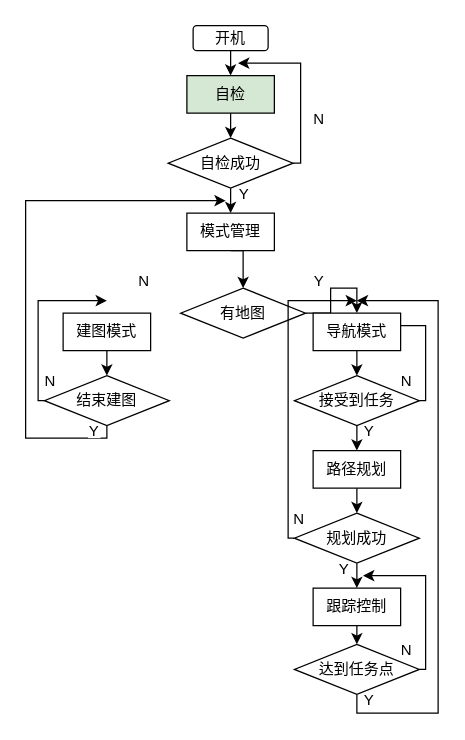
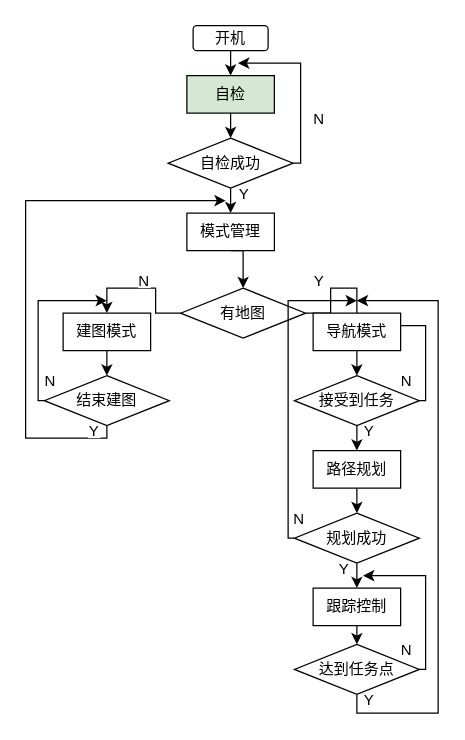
none -> (148, 288)
(357, 303) -> (357, 306)
